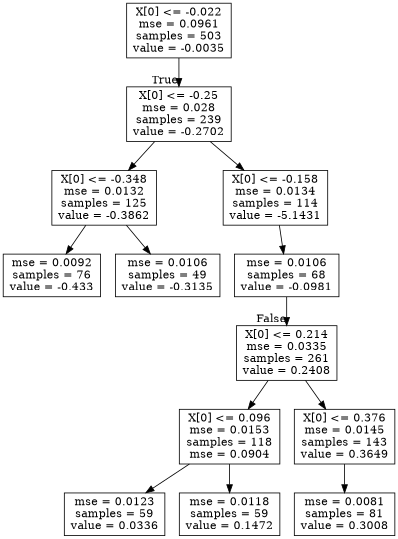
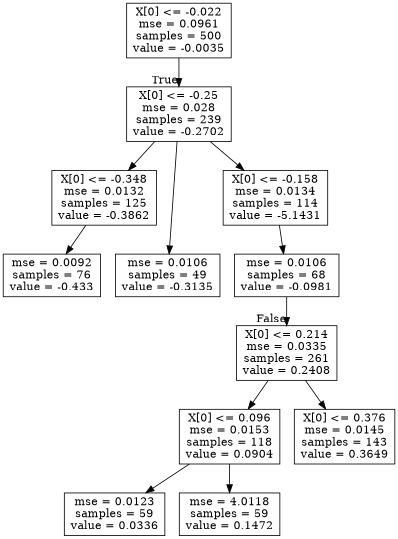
(179, 31) -> (179, 31)
(136, 236) -> (173, 194)
(230, 437) -> (230, 437)
(230, 514) -> (230, 514)
(345, 514) -> none
